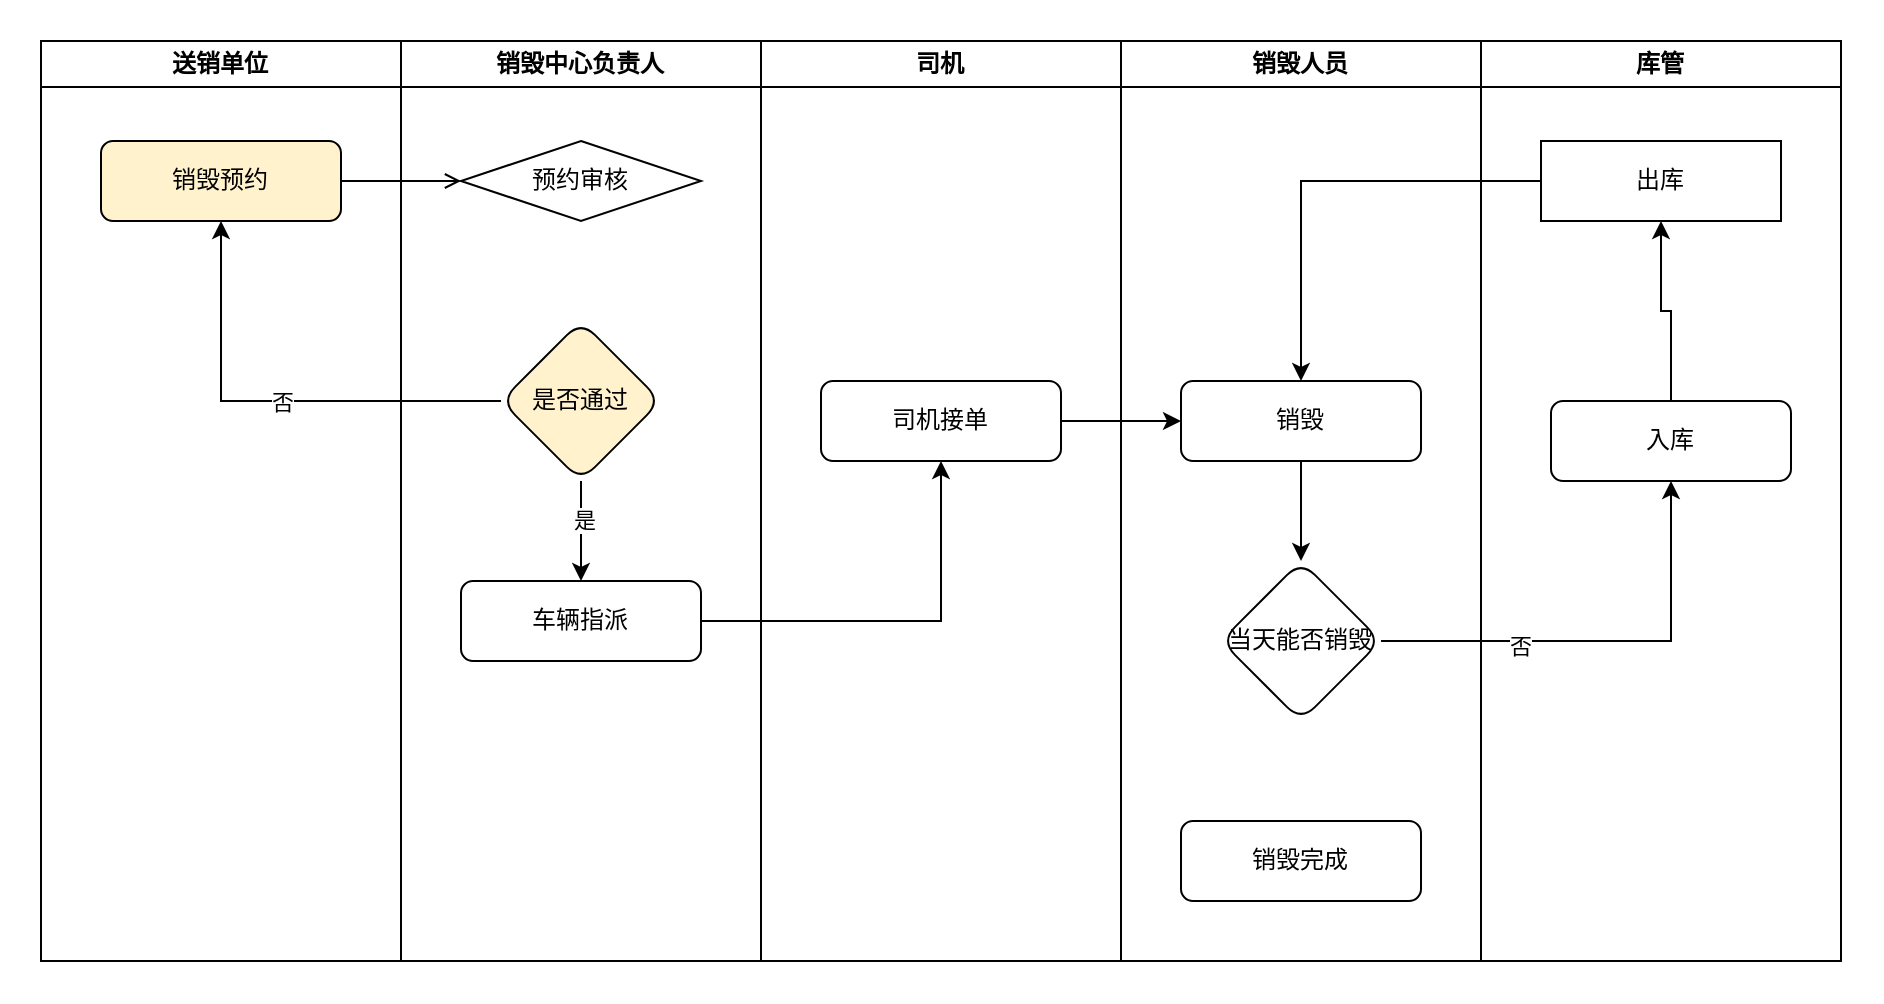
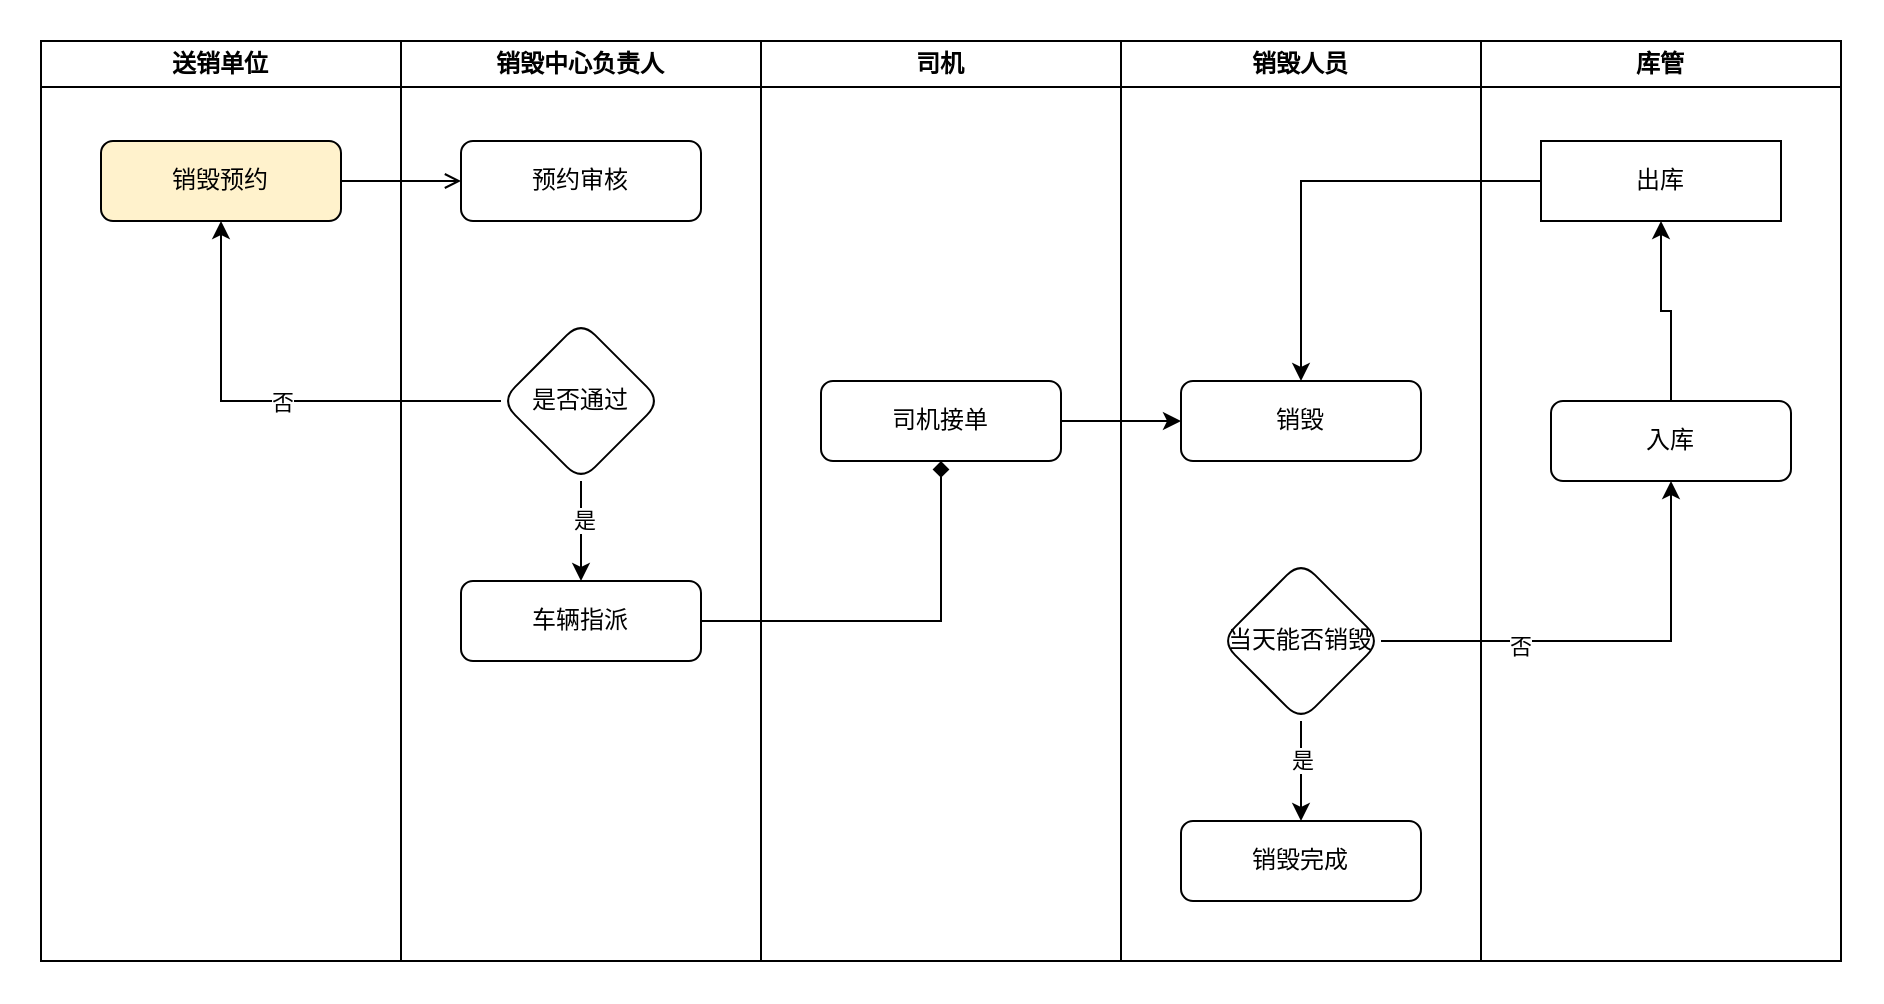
(581, 181) -> (581, 181)
(581, 401) -> (581, 401)
(941, 476) -> (941, 477)
(1301, 504) -> none
none -> (1301, 764)
